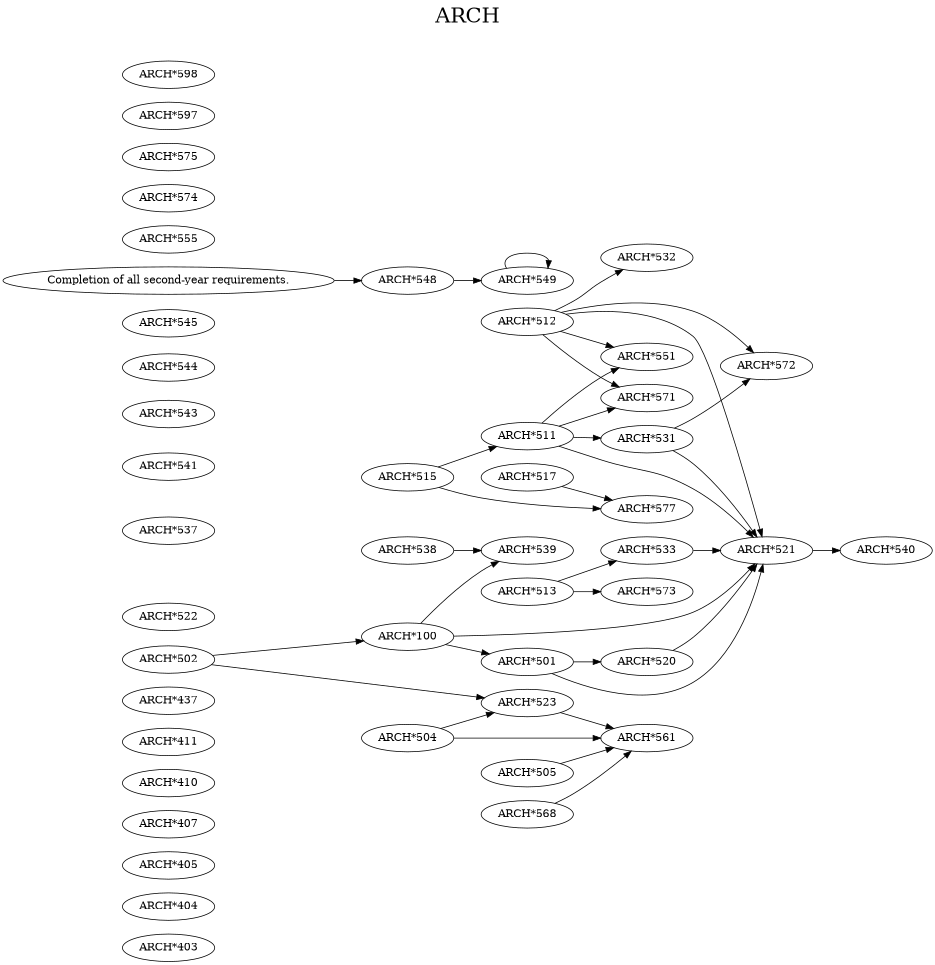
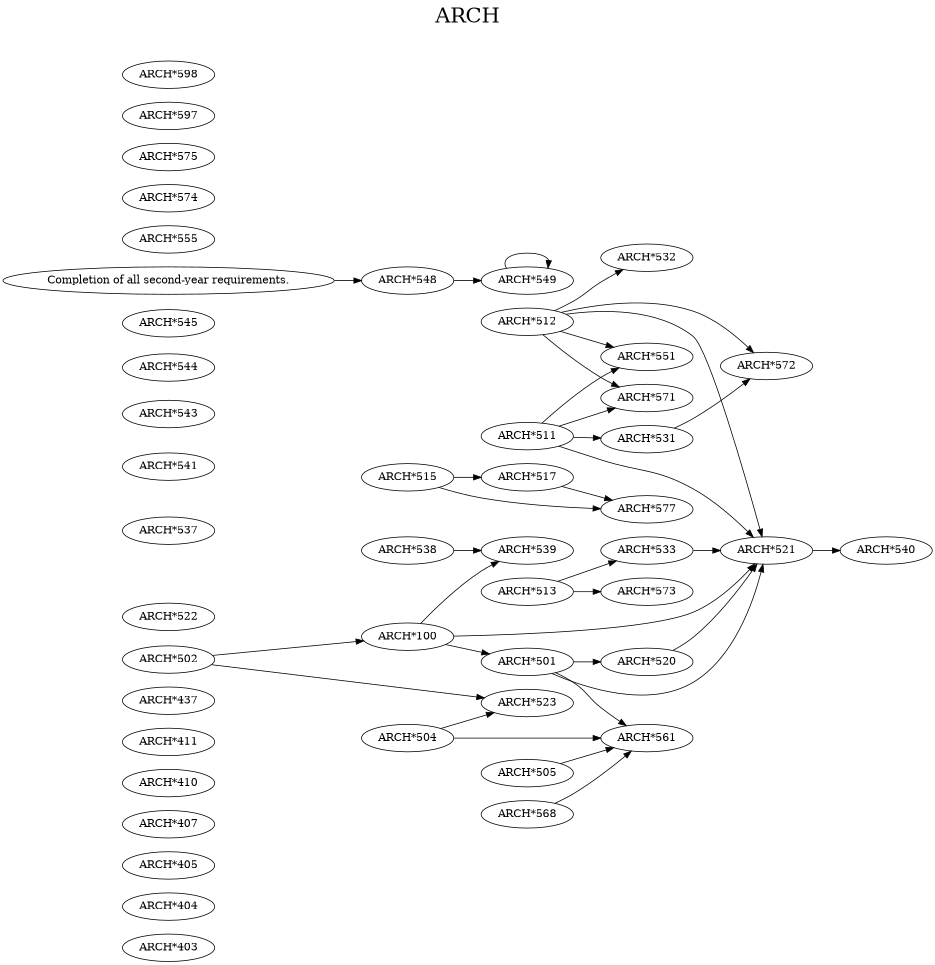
(464, 458) -> (464, 477)
(717, 486) -> none
(583, 719) -> (588, 696)
